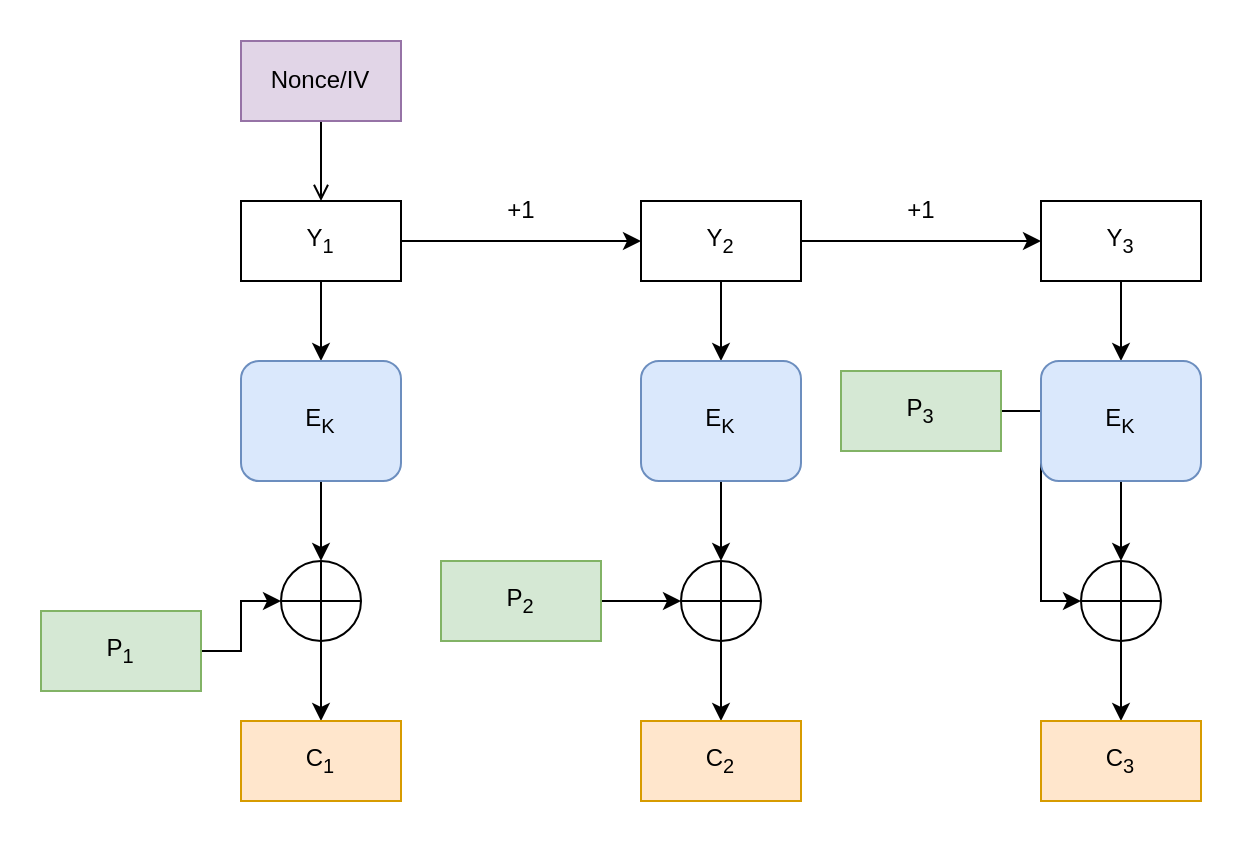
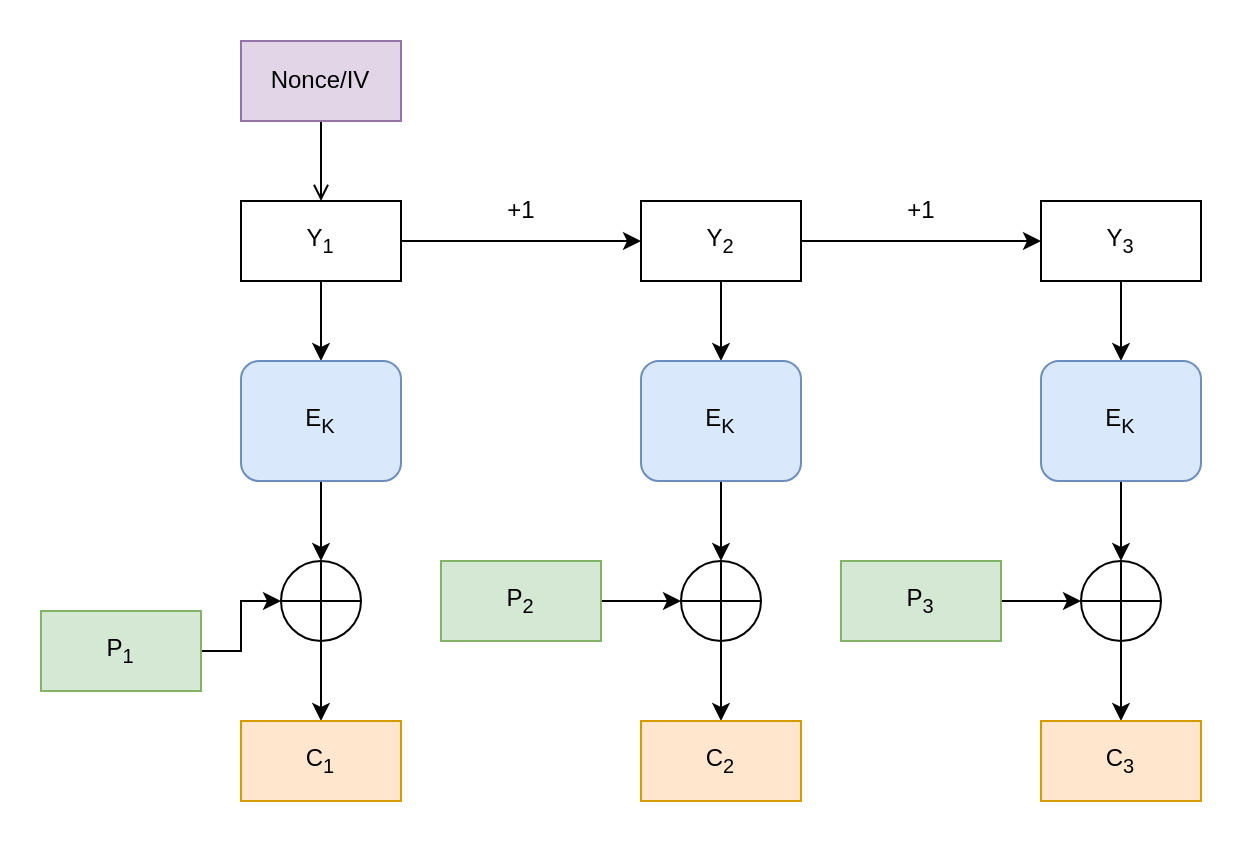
(921, 411) -> (921, 601)
